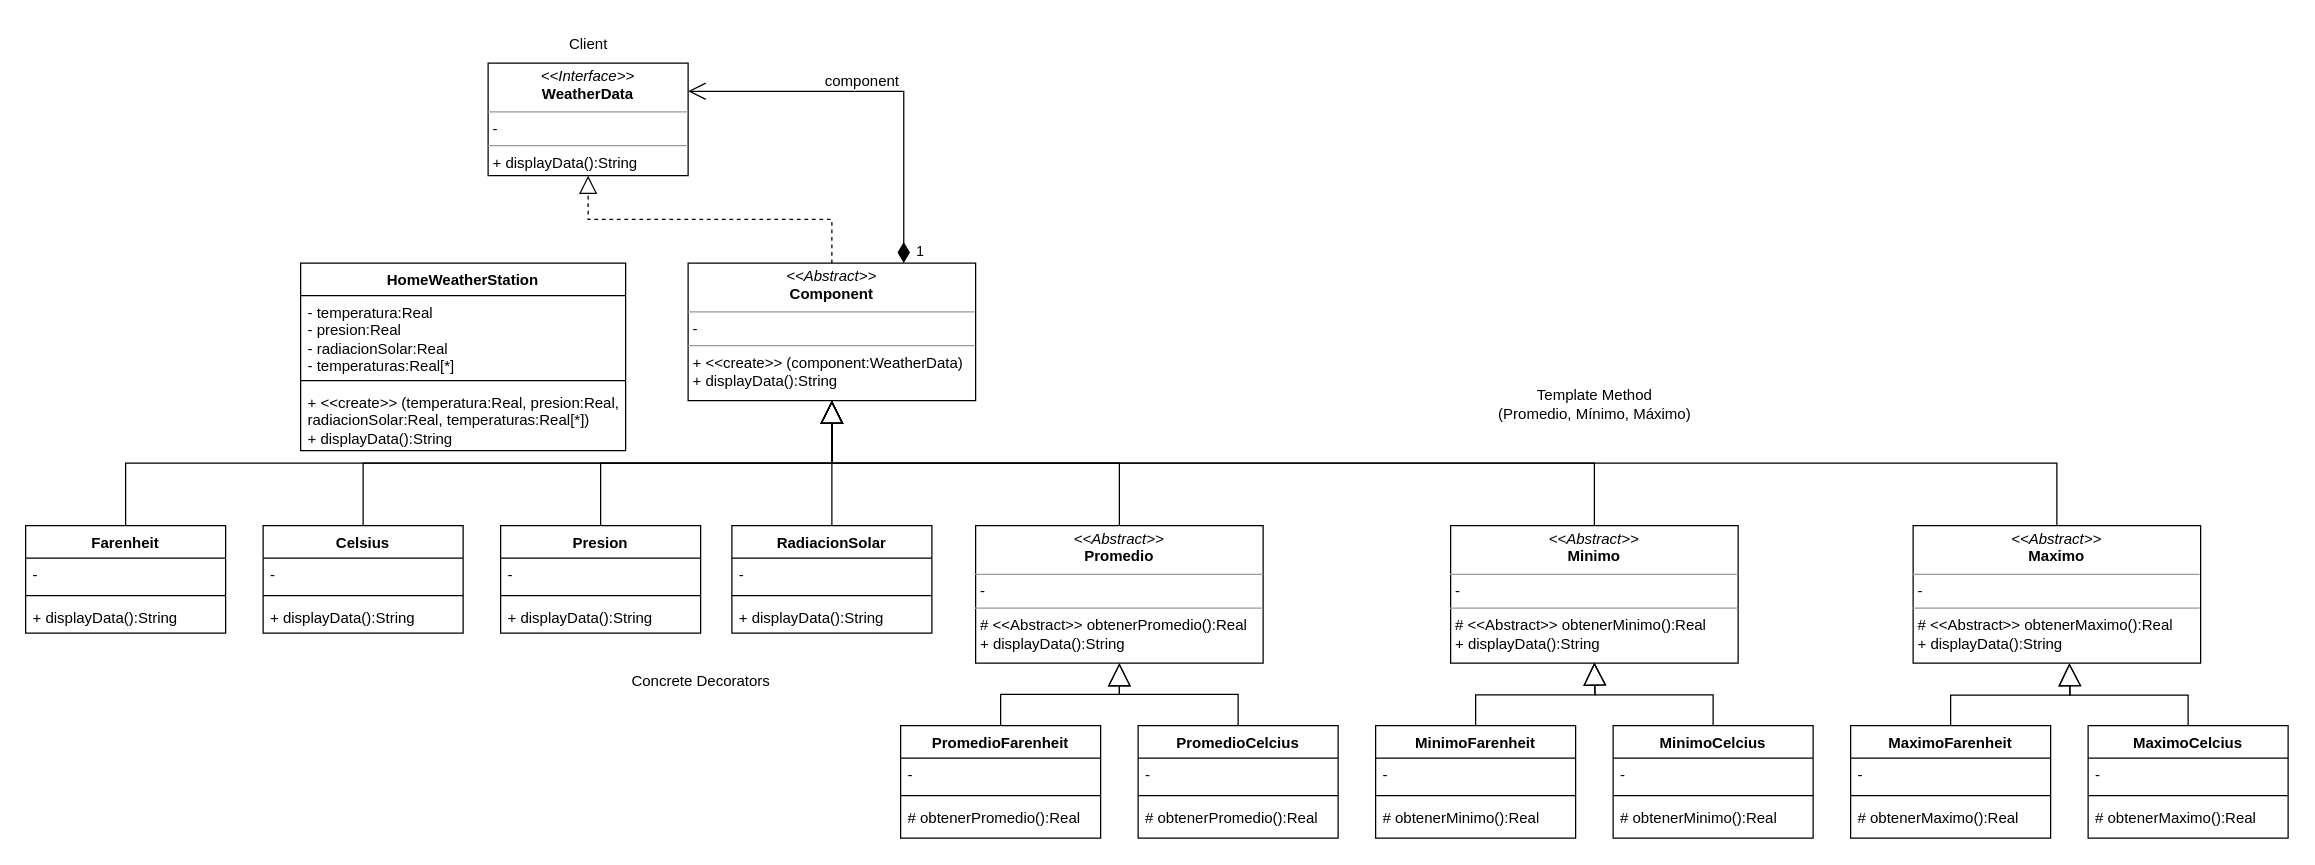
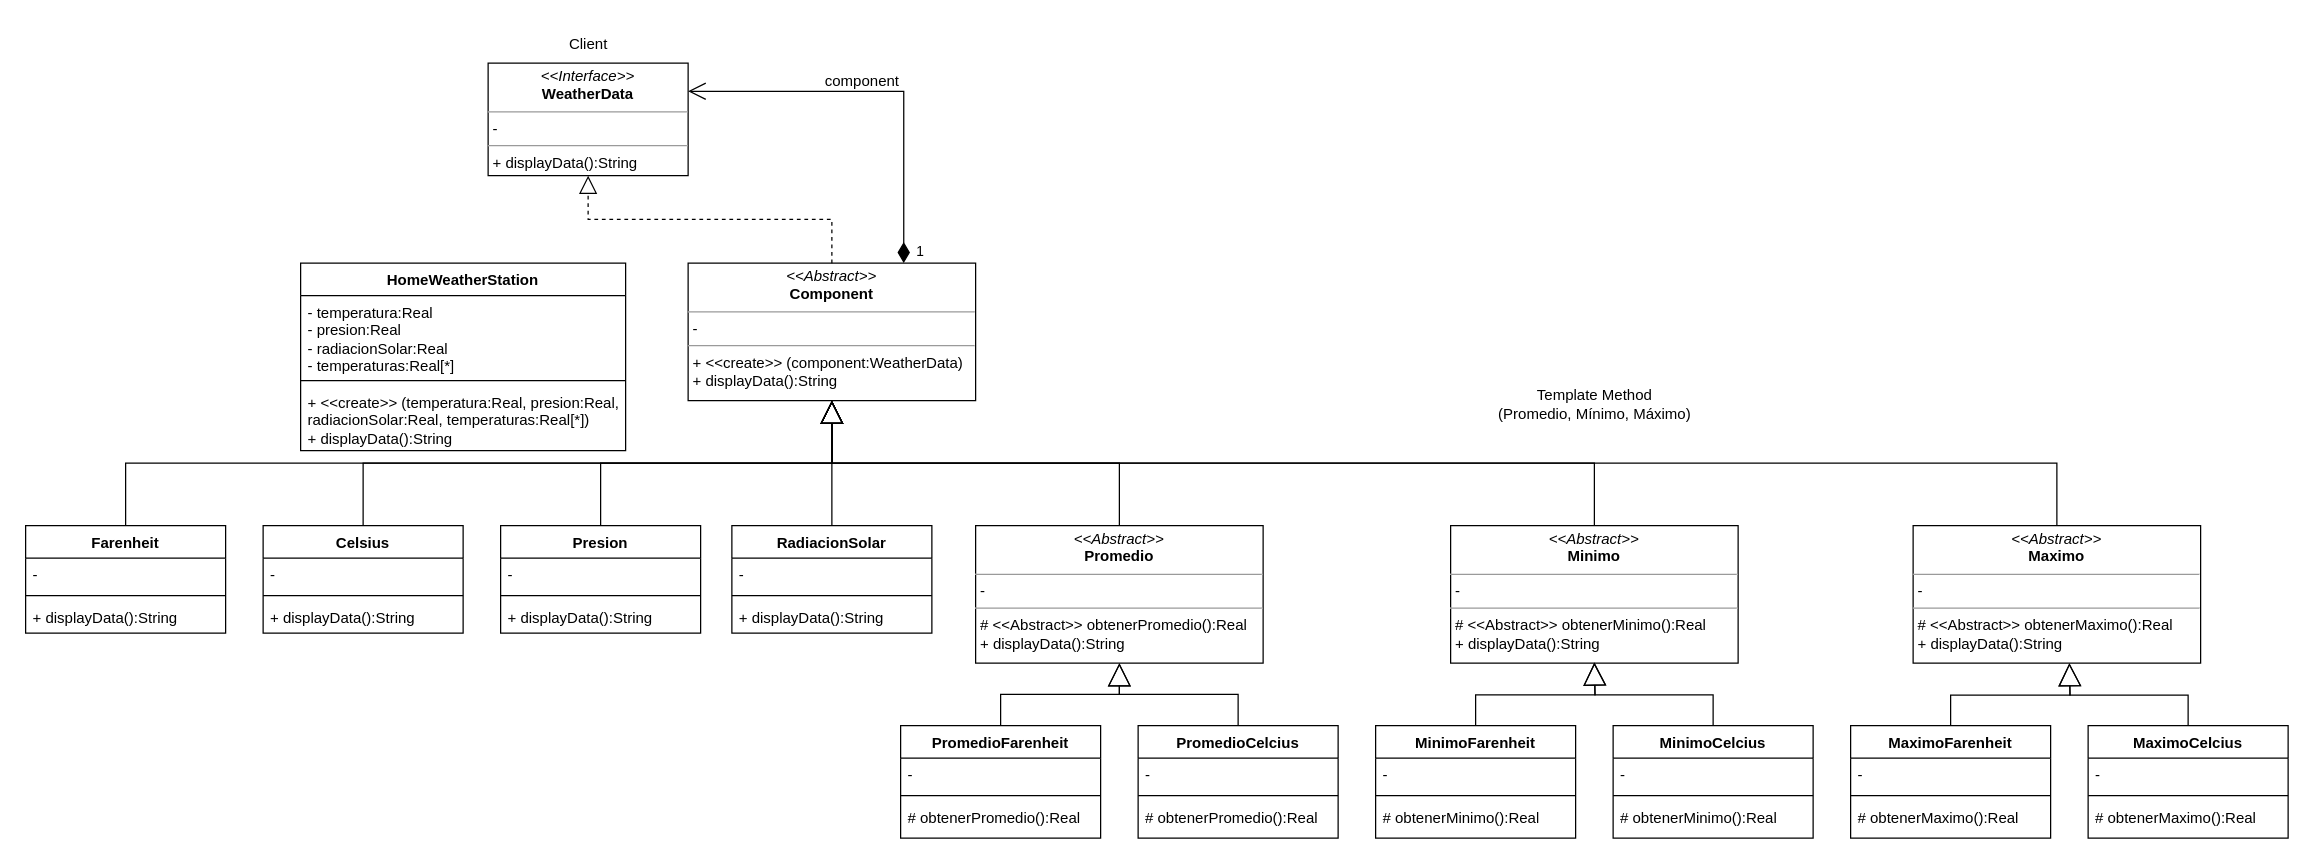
(701, 682) -> none
